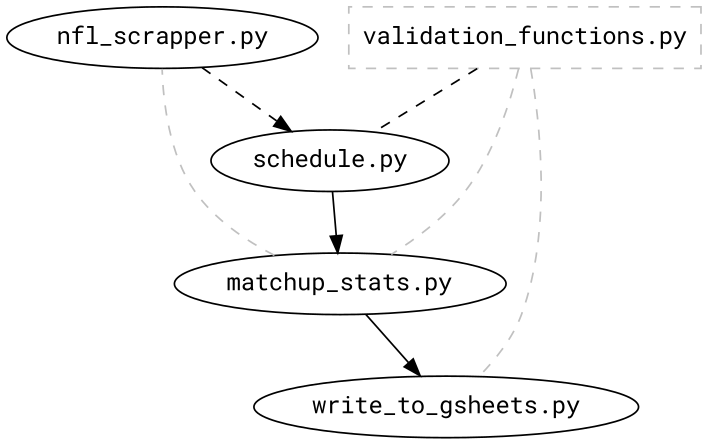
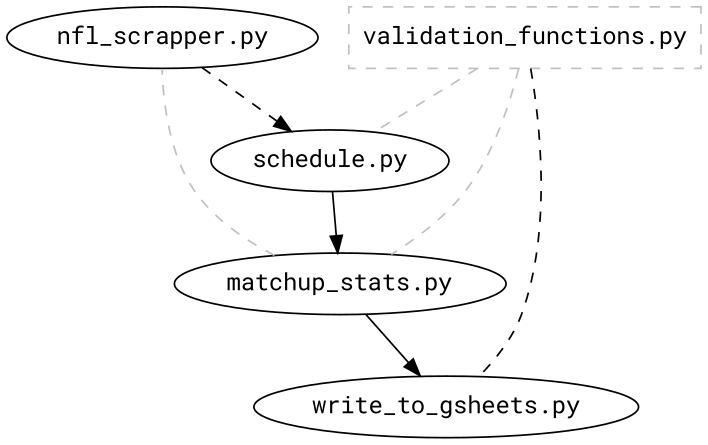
(426, 100) -> (426, 100)
(539, 230) -> (539, 230)
